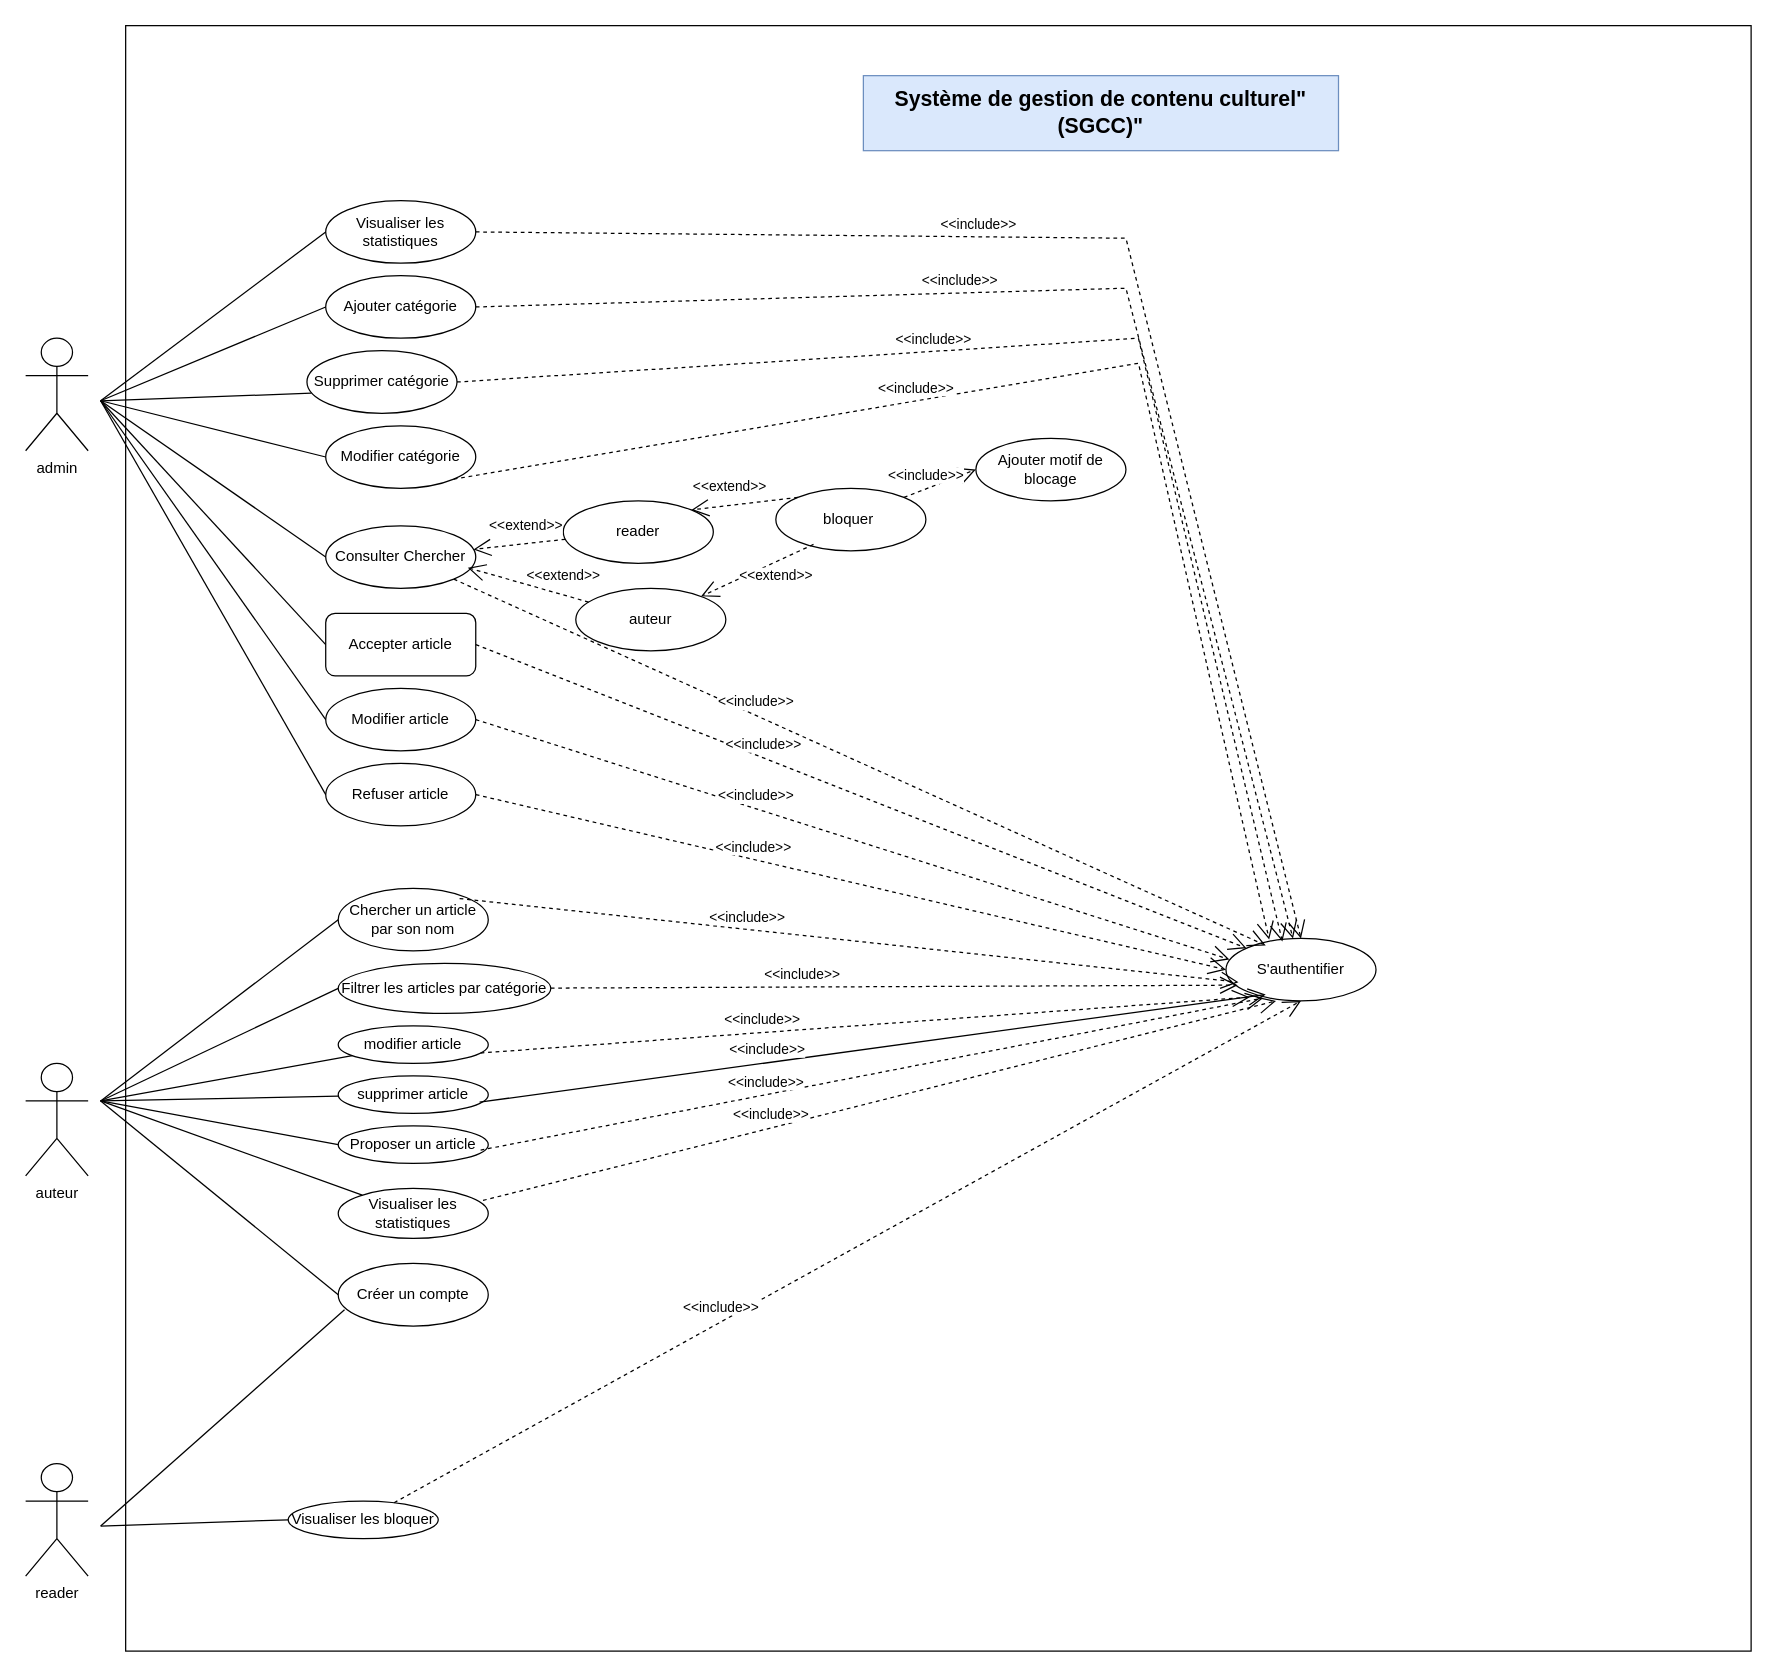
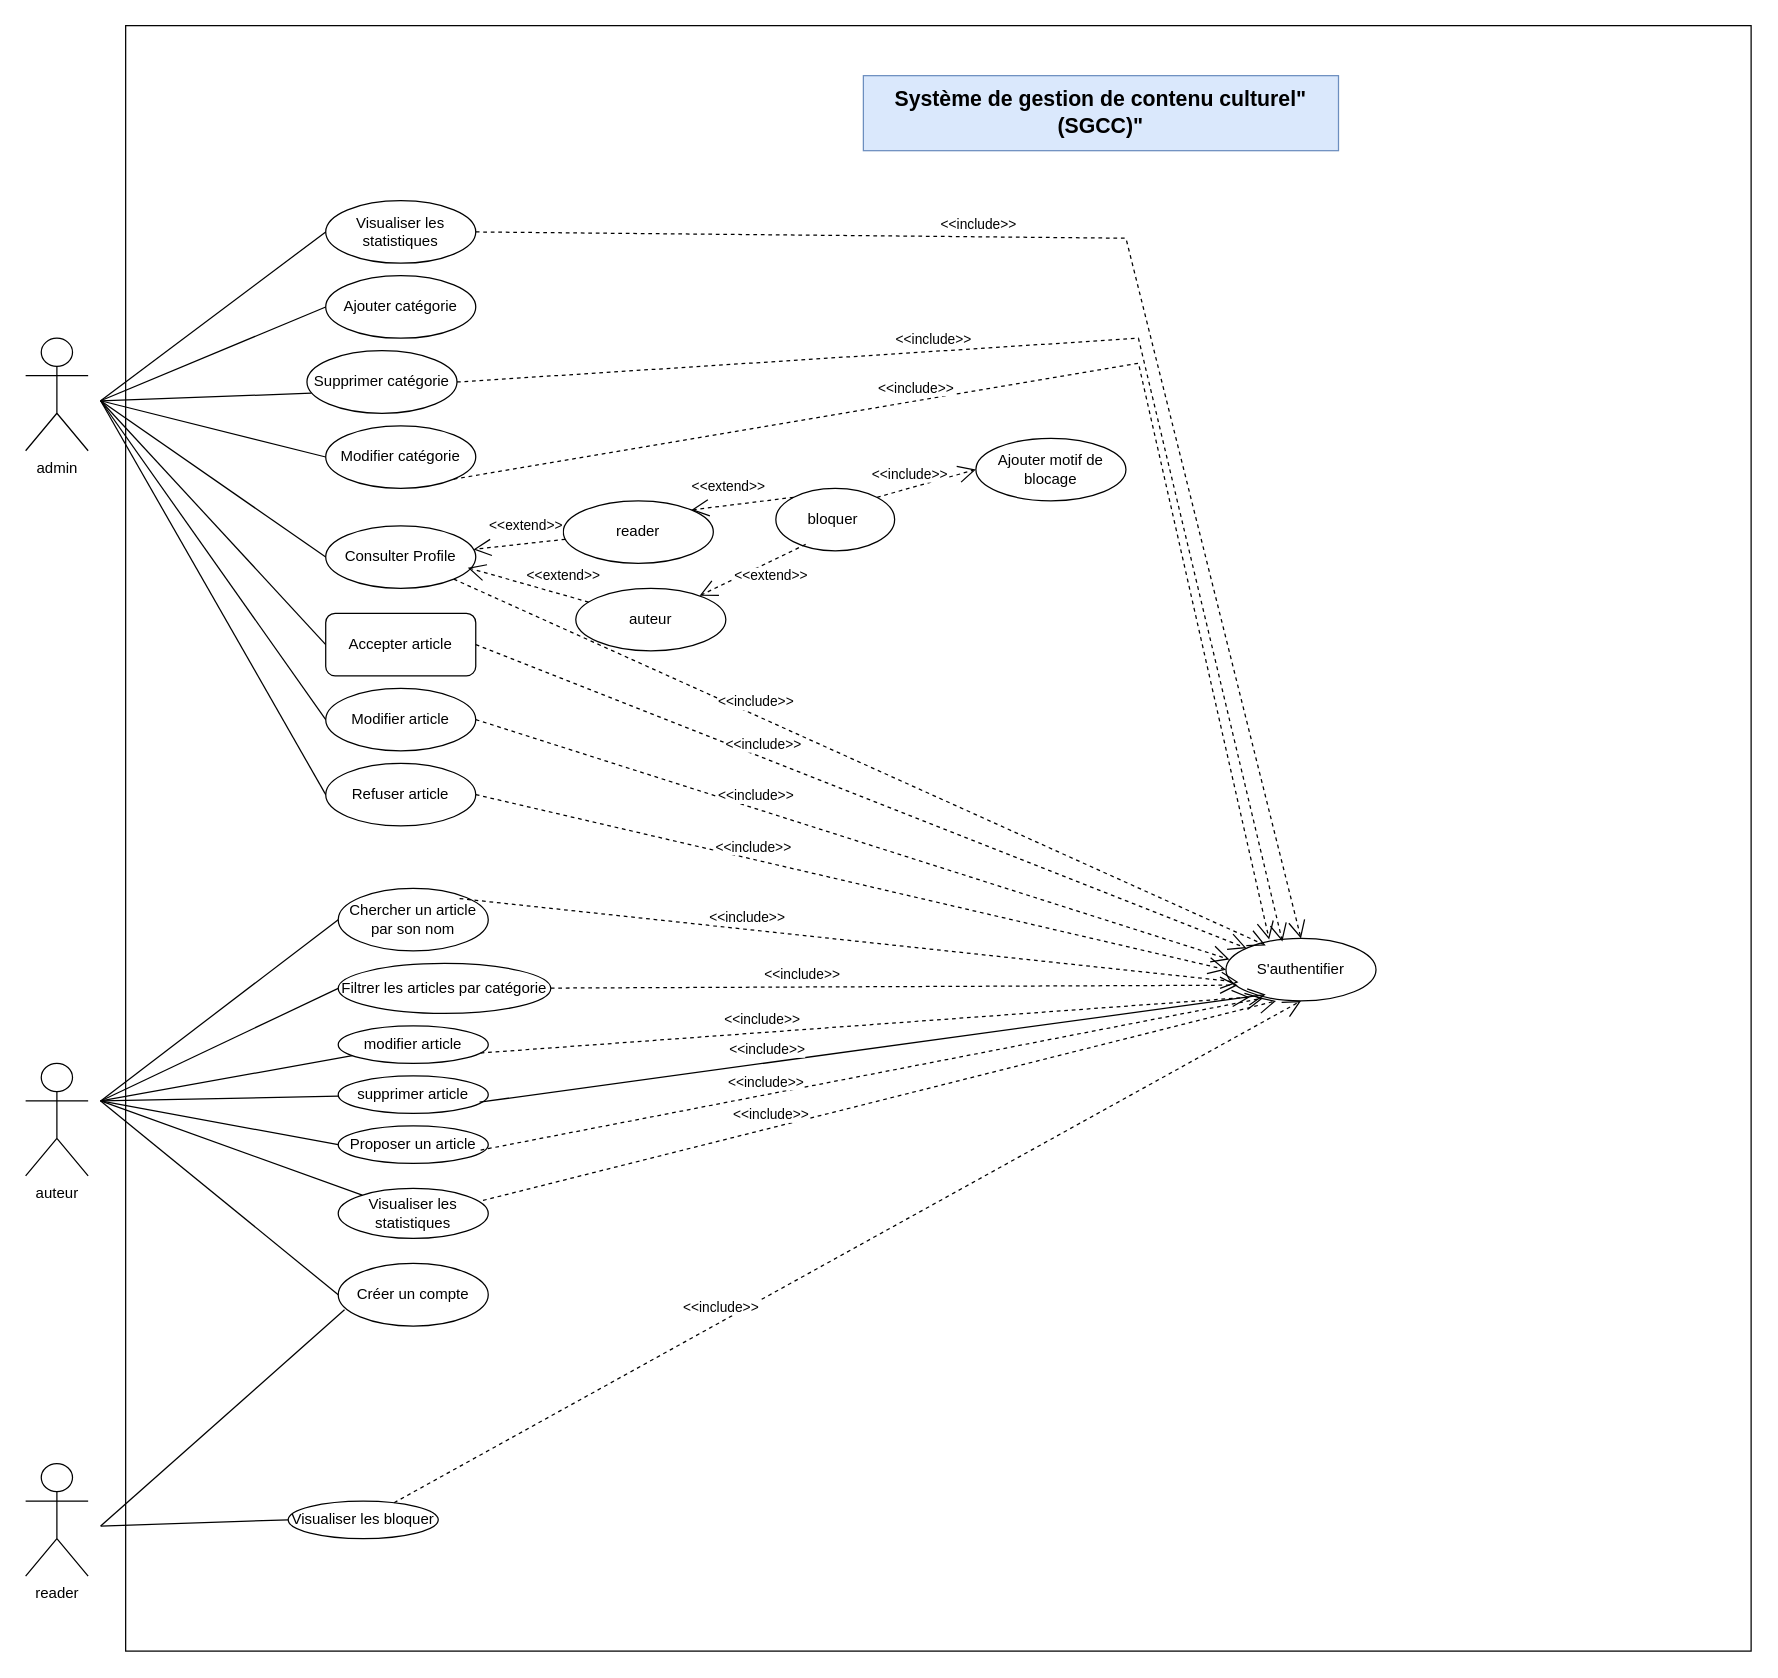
(825, 297) -> none
(851, 519) -> (835, 519)
(401, 557) -> (401, 557)
